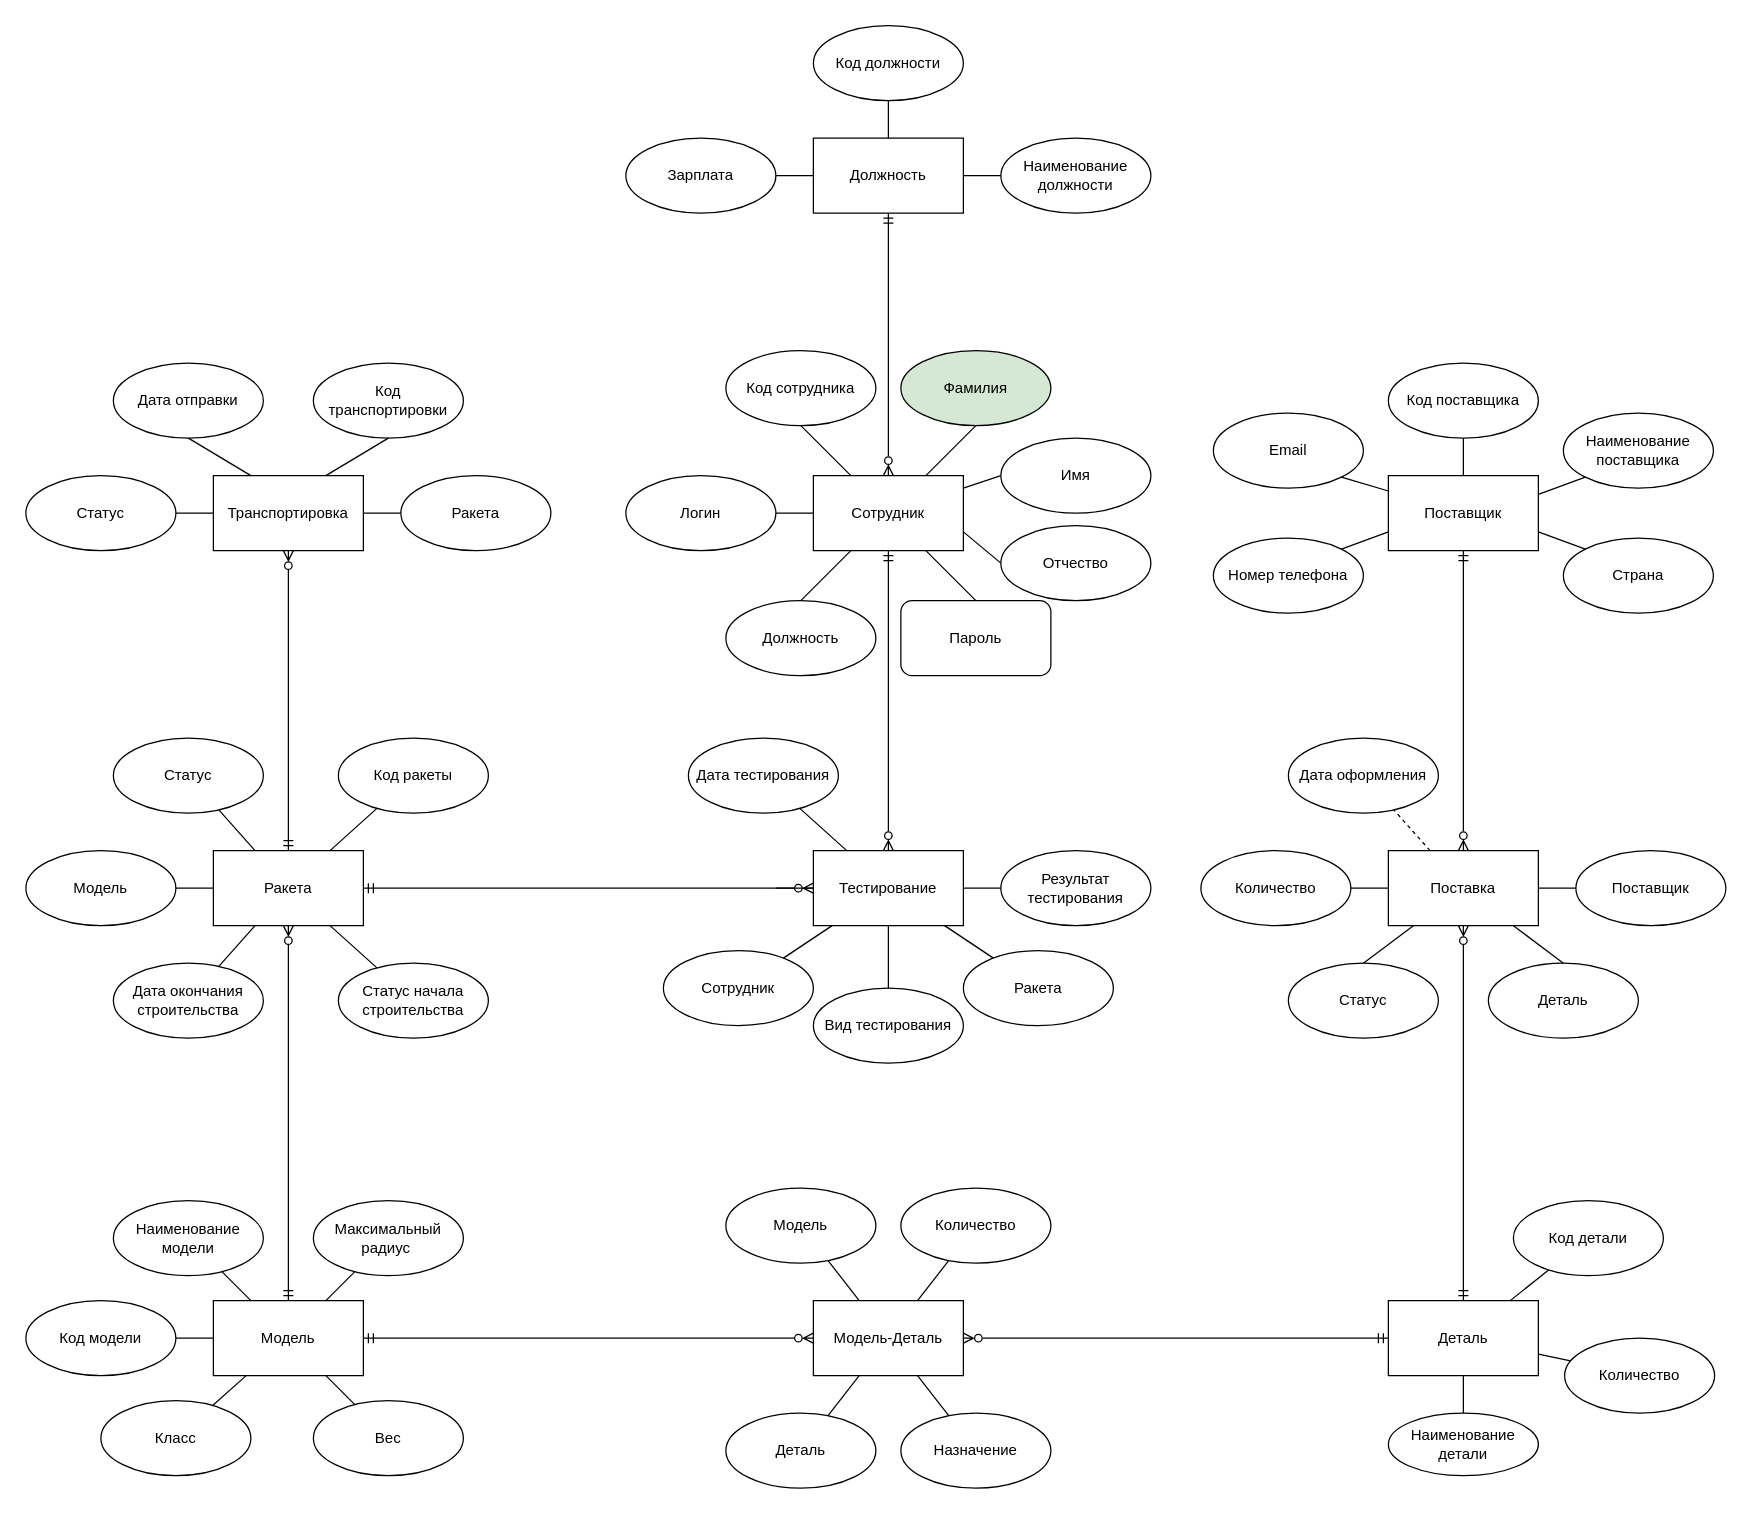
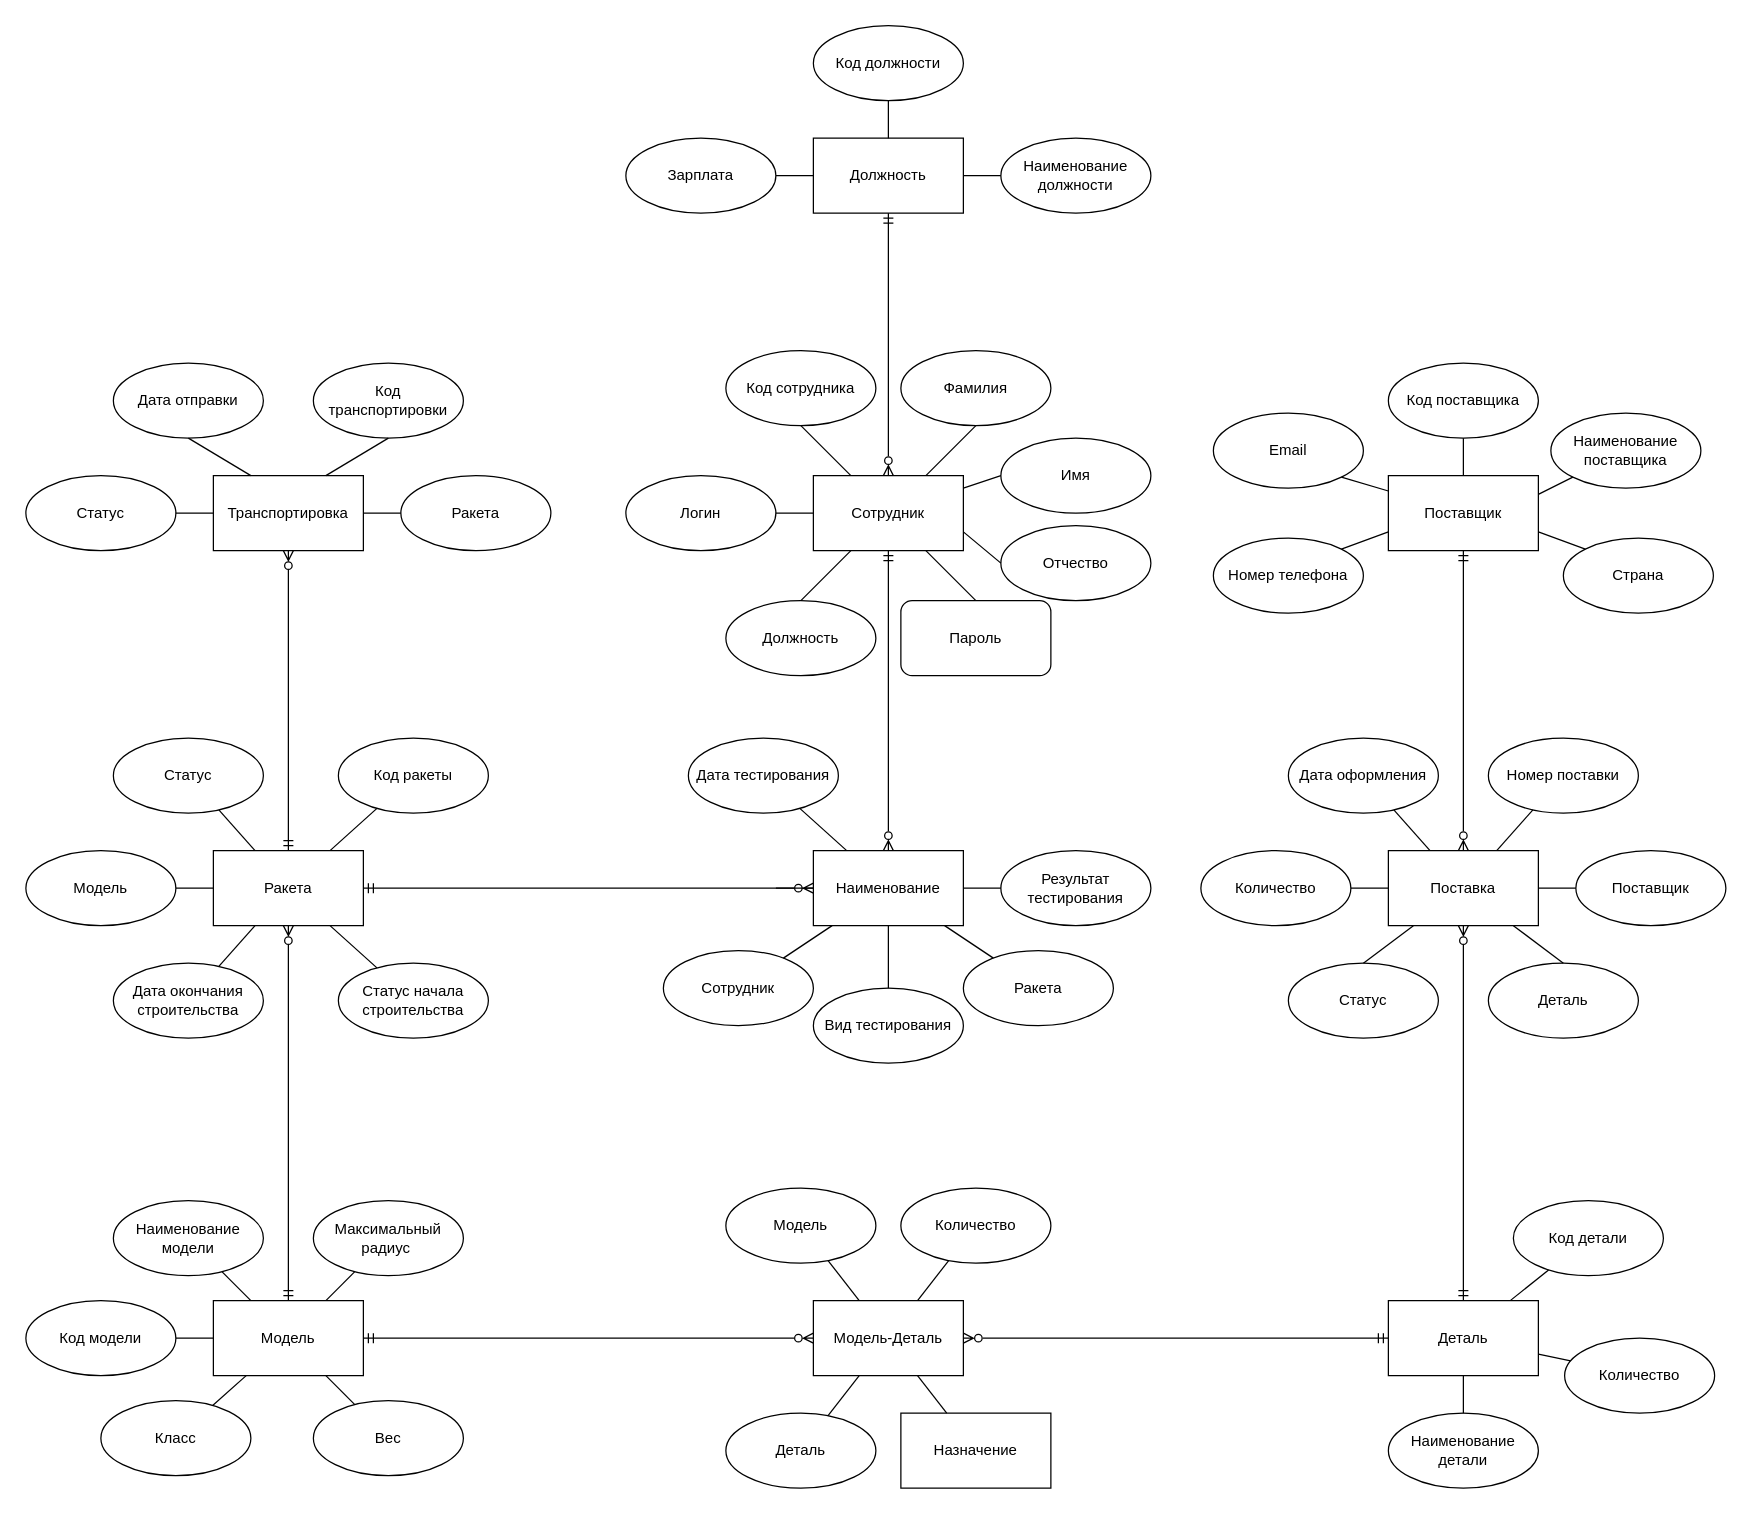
(976, 388) -> (976, 388)
(1638, 451) -> (1626, 451)
none -> (1563, 776)
(1411, 830) -> (1411, 830)
none -> (1515, 830)
(888, 888) -> (888, 888)
(1463, 1444) -> (1463, 1451)
(976, 1451) -> (976, 1451)
